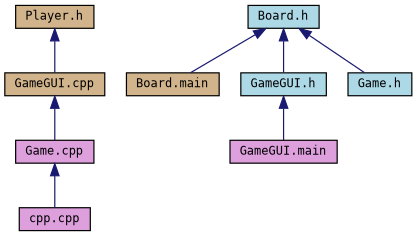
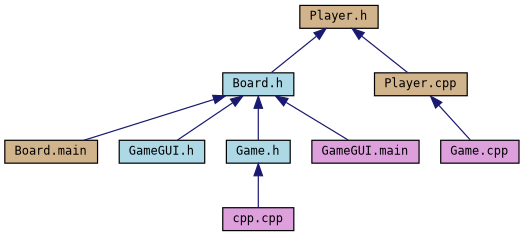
none -> (294, 54)
(55, 84) -> (421, 84)
(284, 124) -> (317, 121)
(55, 192) -> (258, 192)
